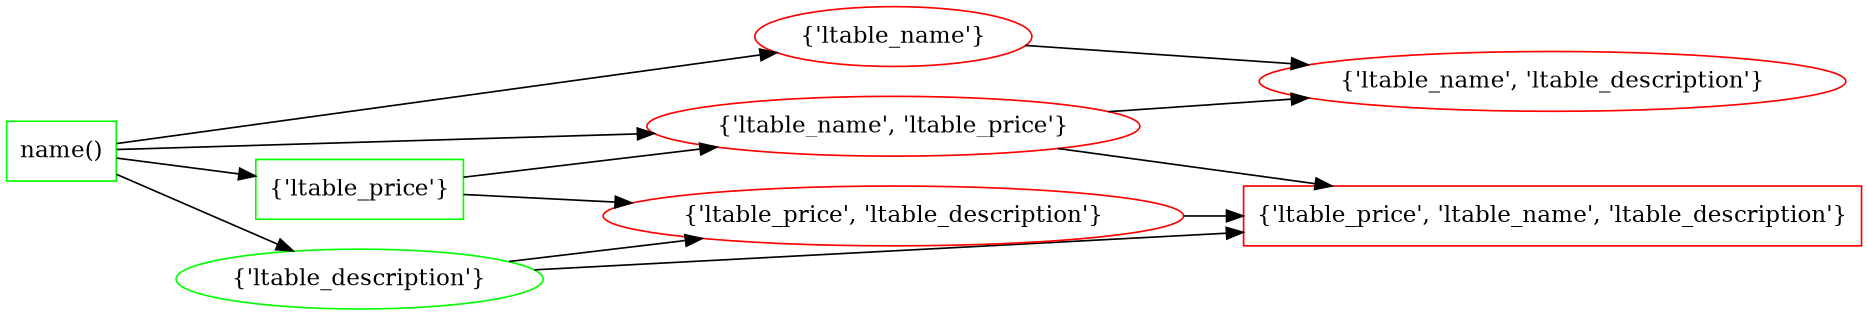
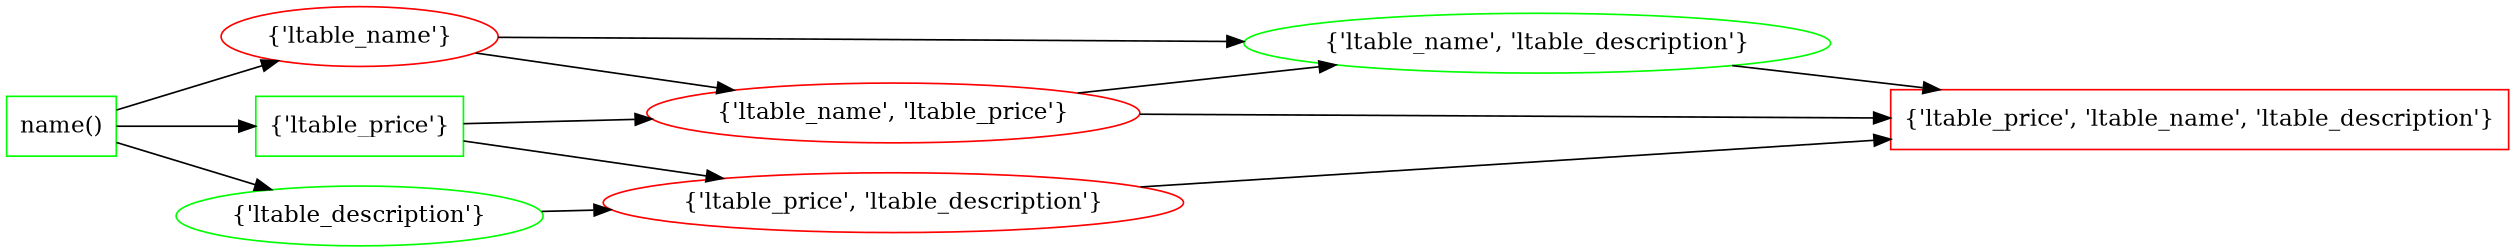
(1553, 81) -> (1537, 43)
(377, 142) -> (596, 70)
(880, 252) -> (1827, 77)
